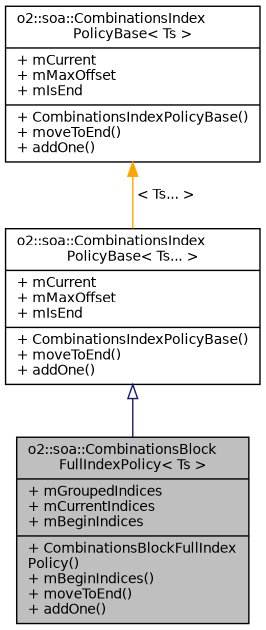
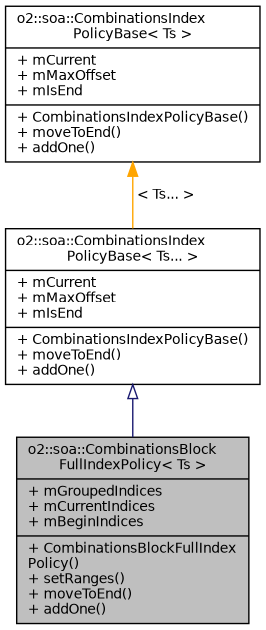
(91, 579) -> (76, 579)
